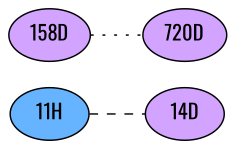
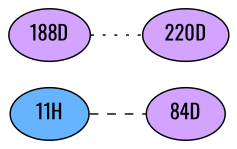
(50, 35) -> (50, 35)
(185, 35) -> (186, 35)
(185, 114) -> (186, 114)
